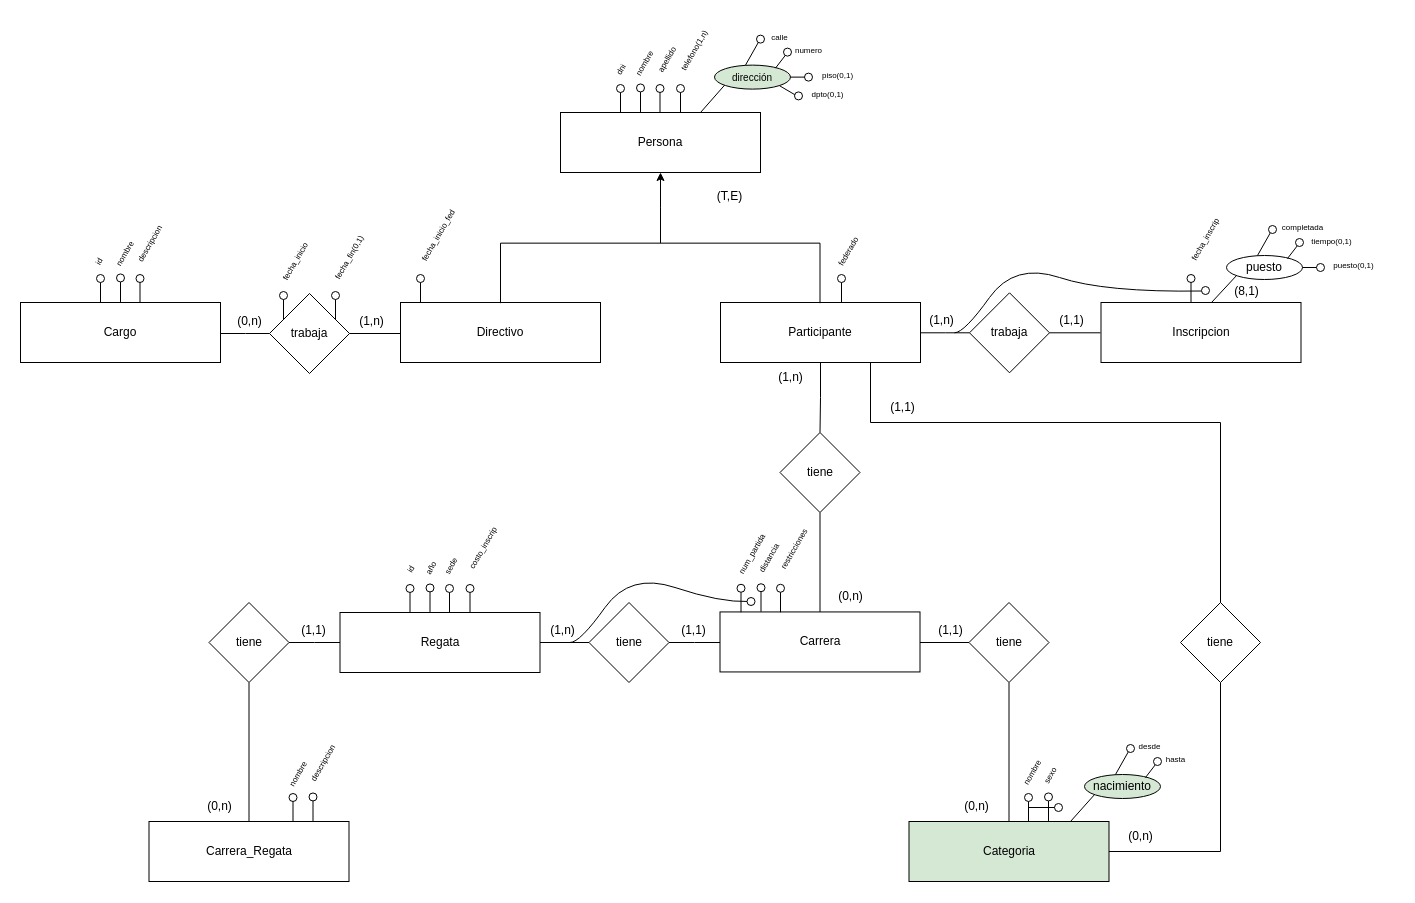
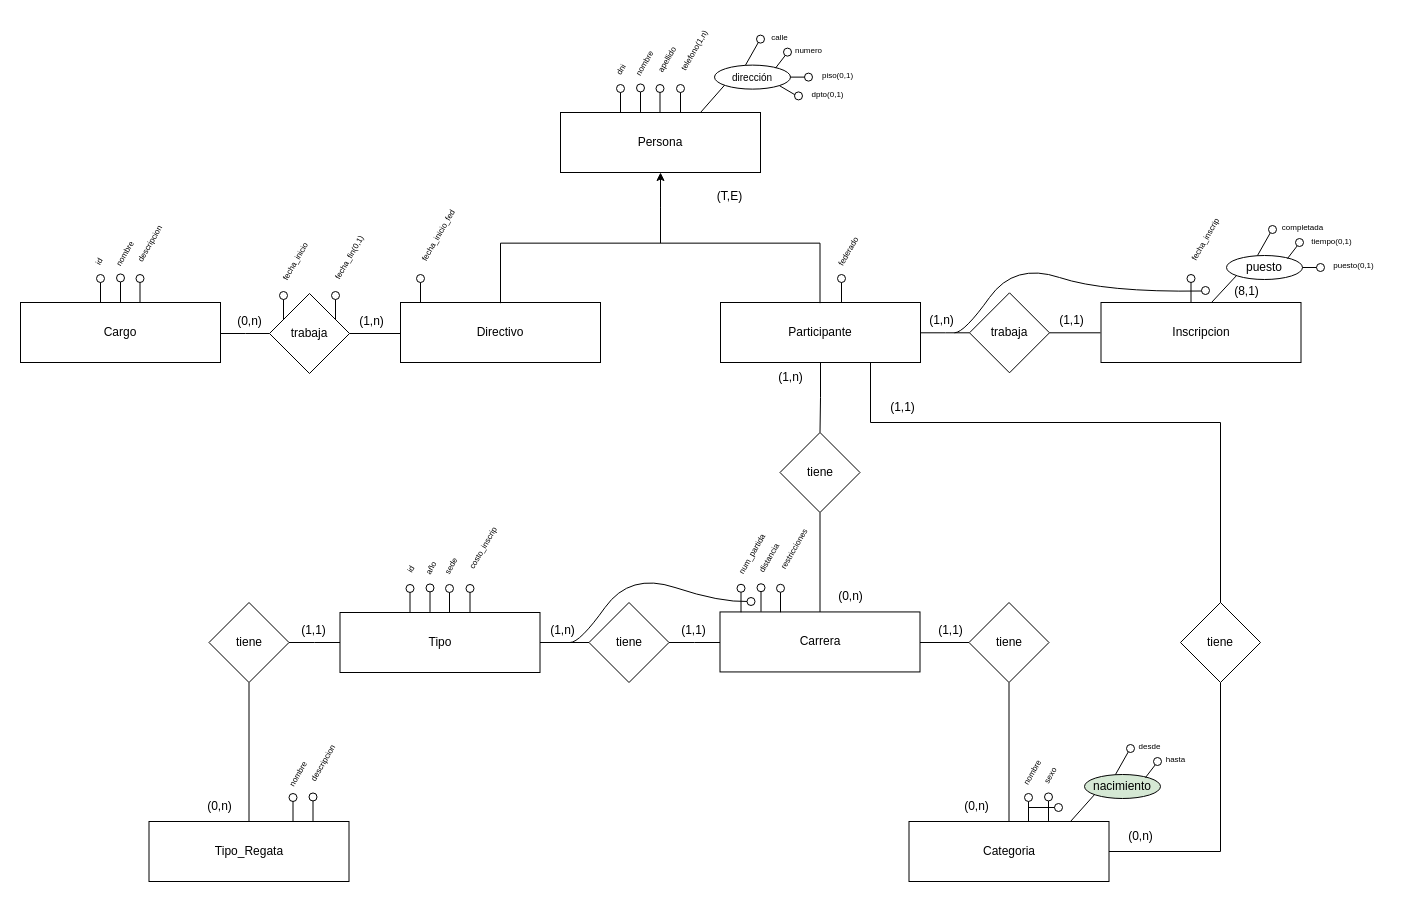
(753, 77) -> (753, 77)
(441, 643) -> (441, 643)
(250, 852) -> (250, 852)
(1009, 852) -> (1009, 852)
